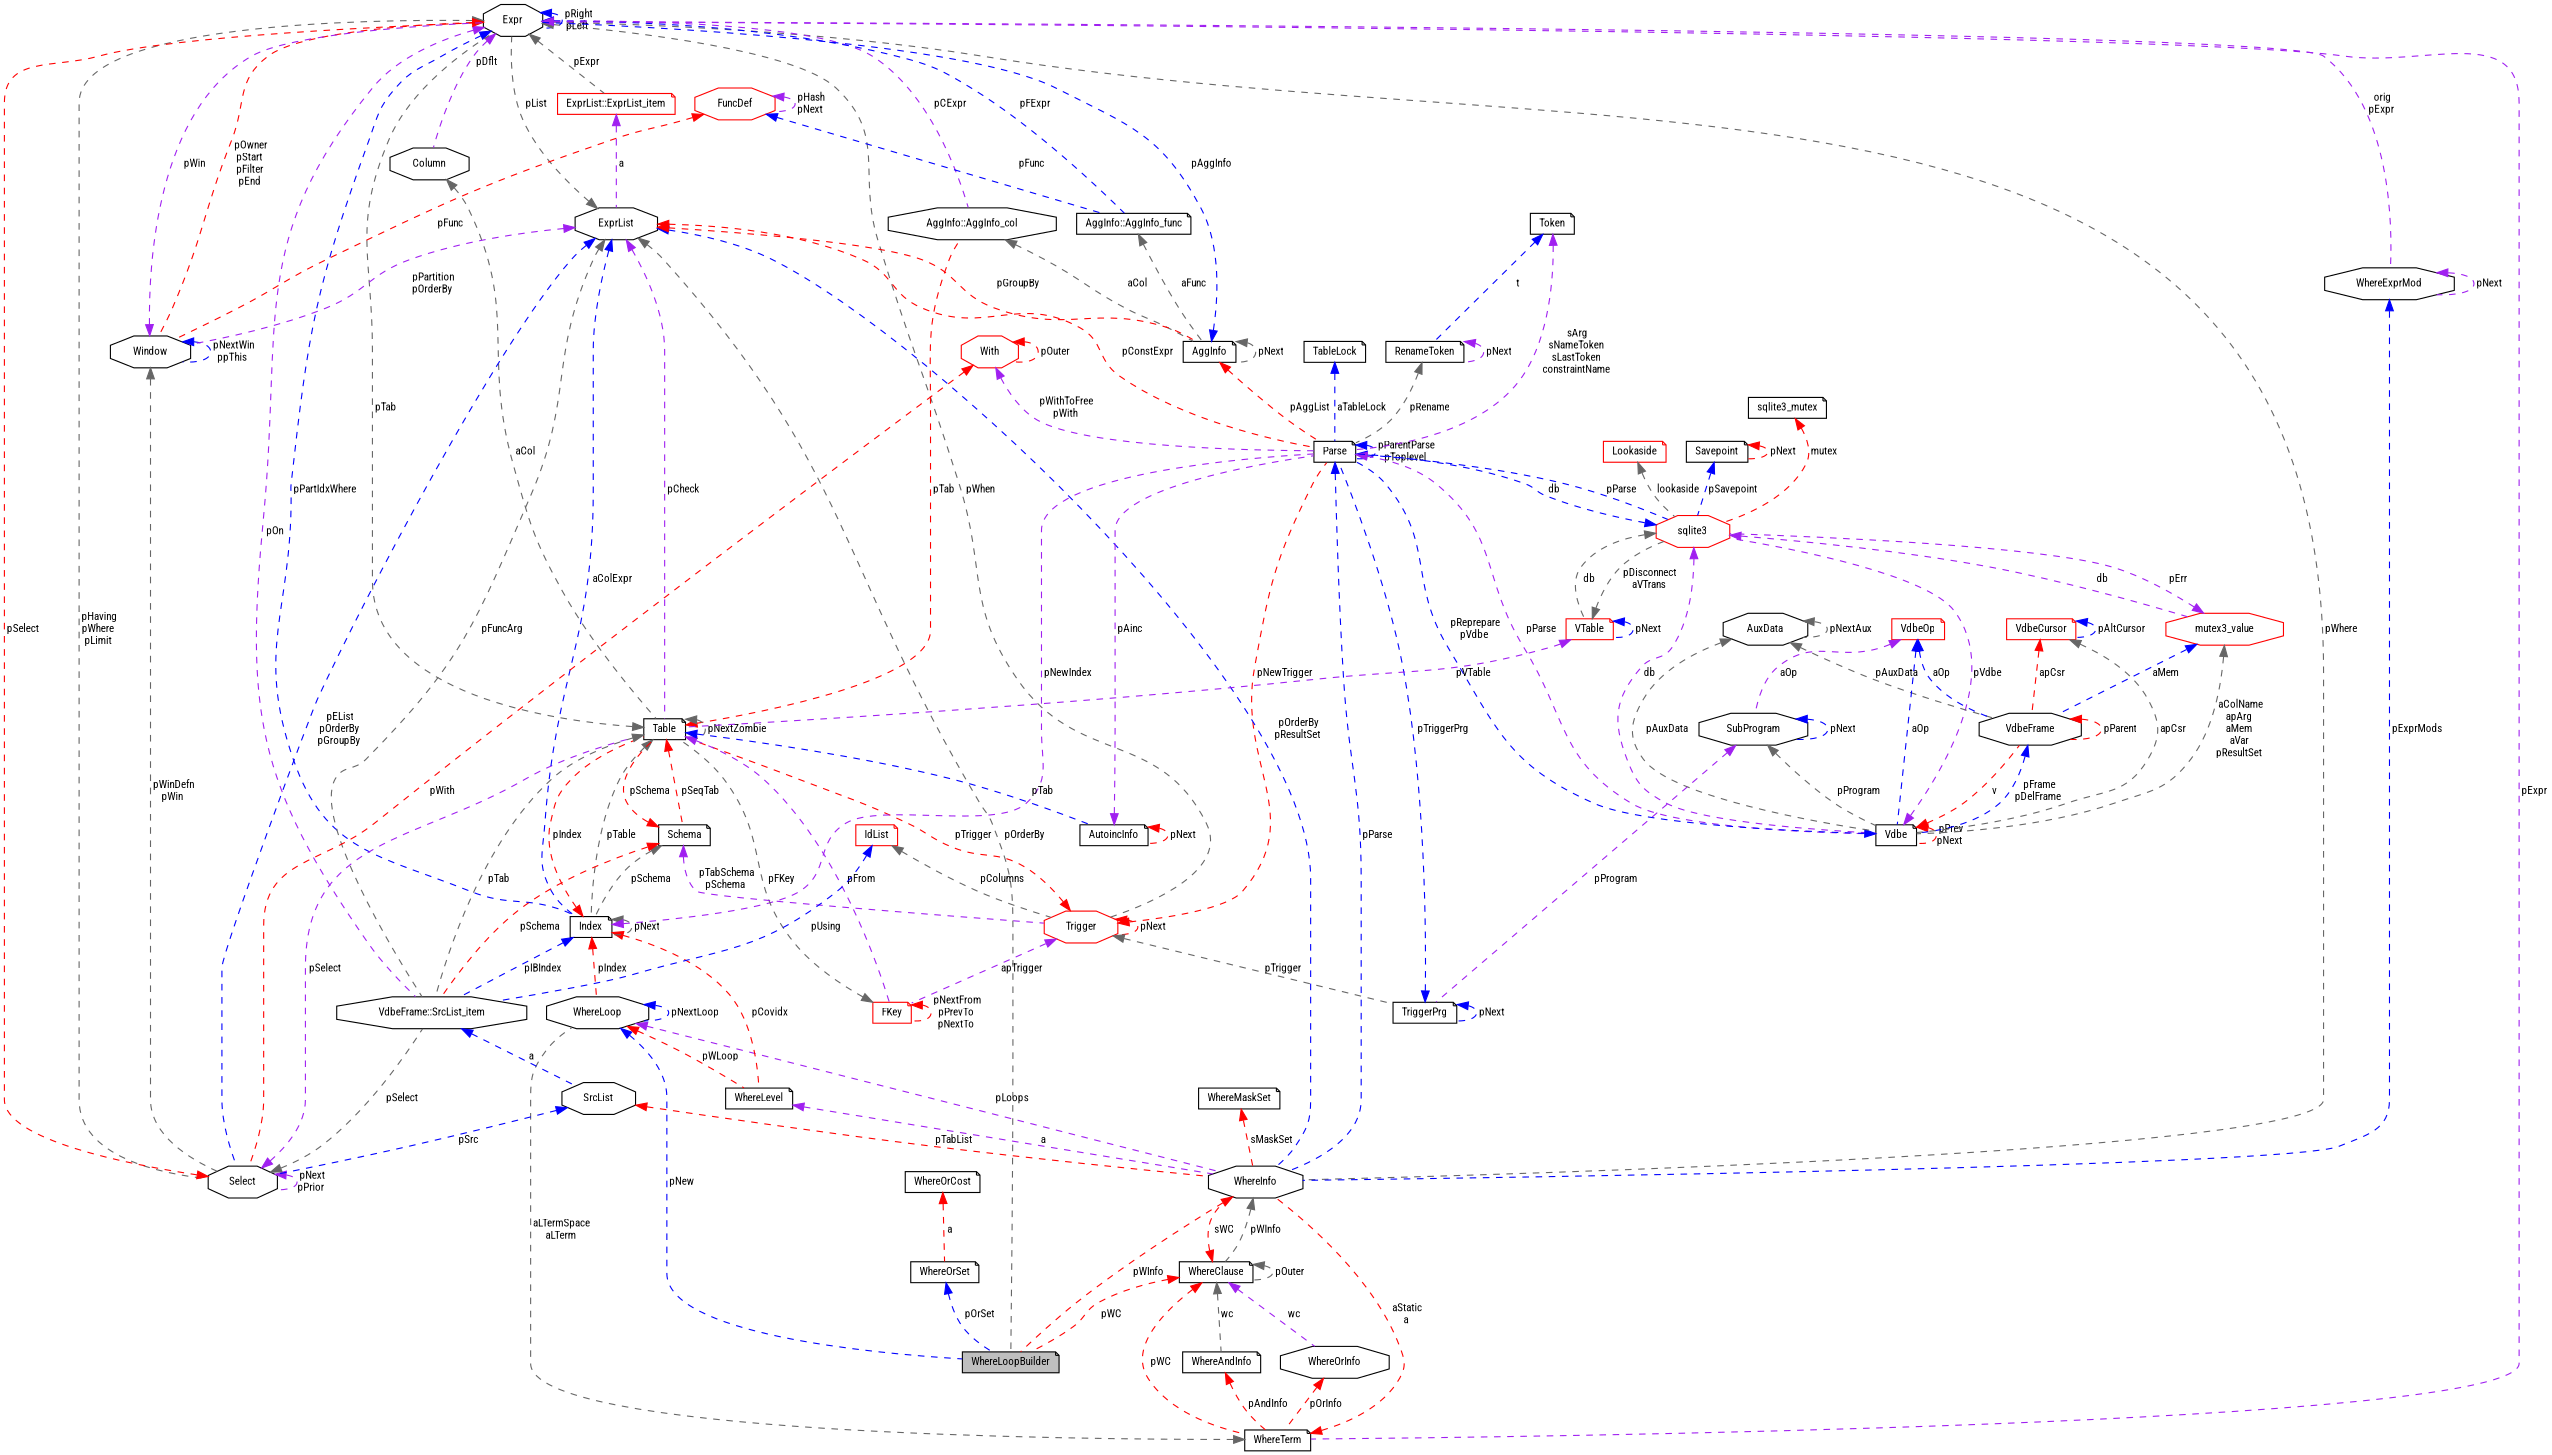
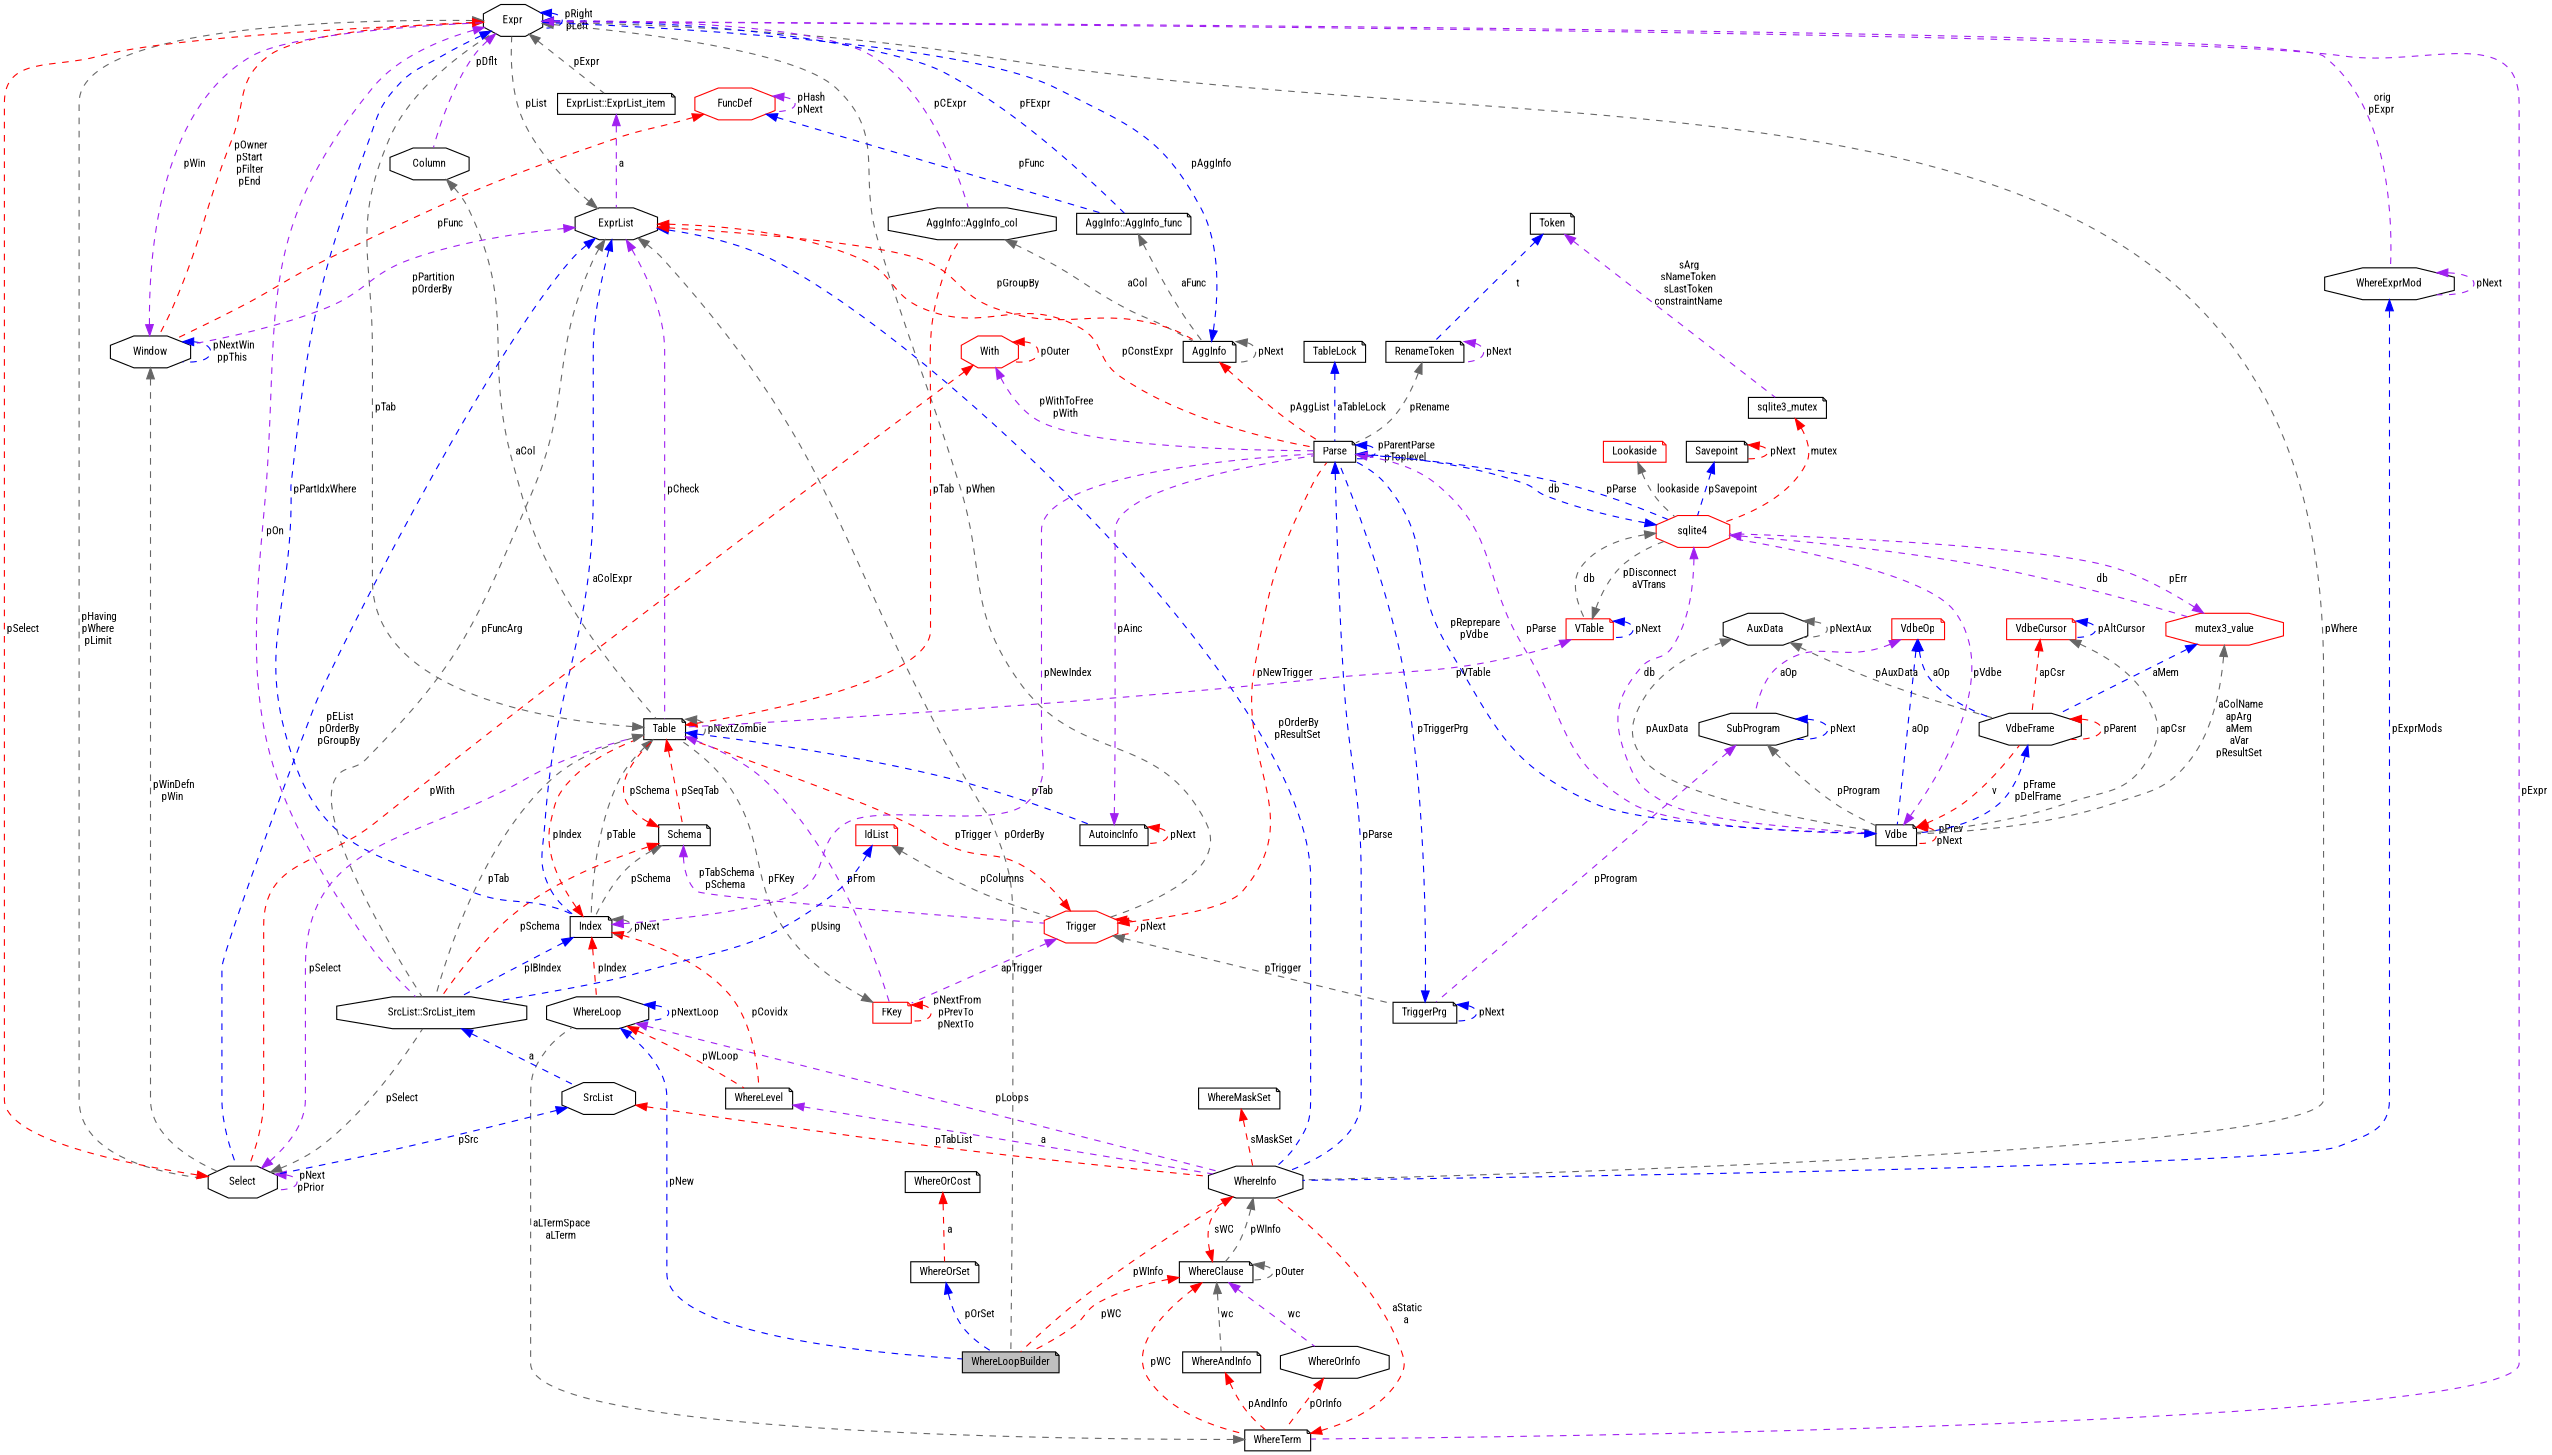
(616, 104) -> (616, 104)
(1506, 396) -> (1674, 319)
(1693, 531) -> (1693, 531)
(432, 1013) -> (432, 1013)
